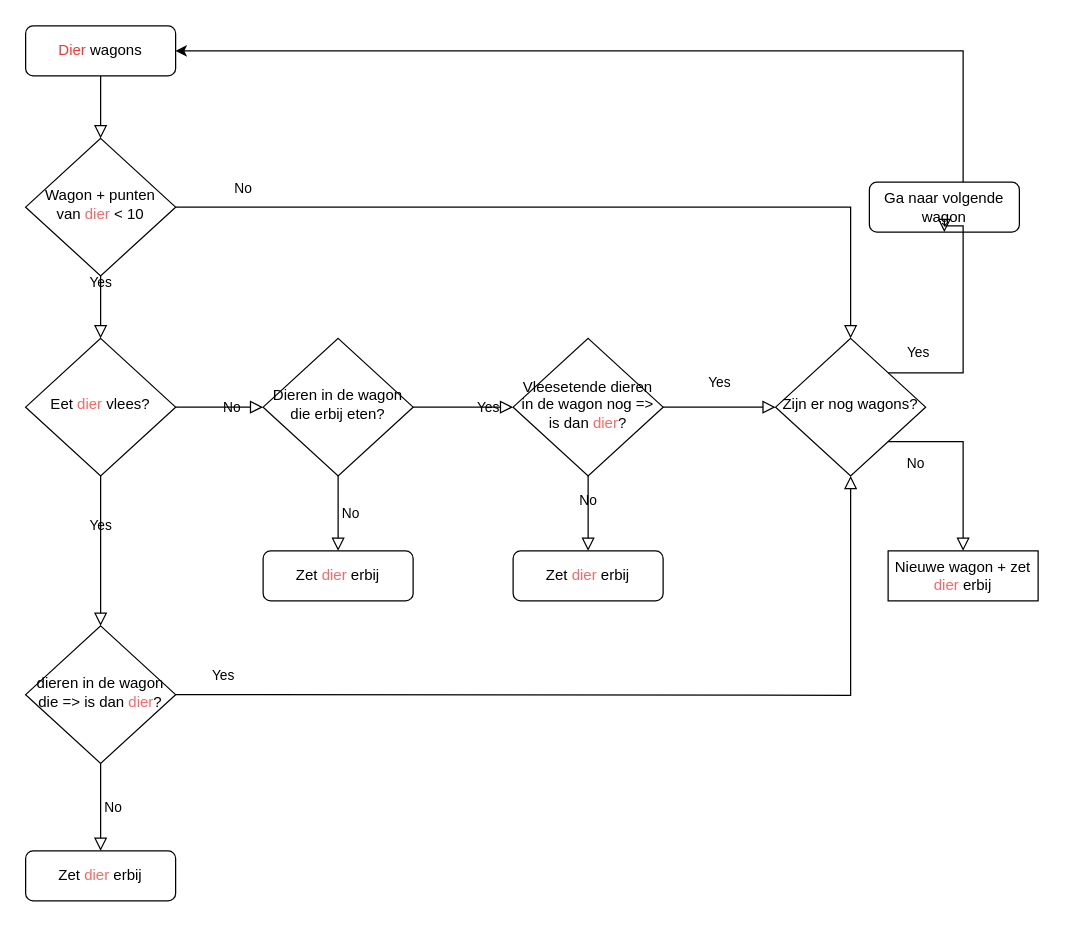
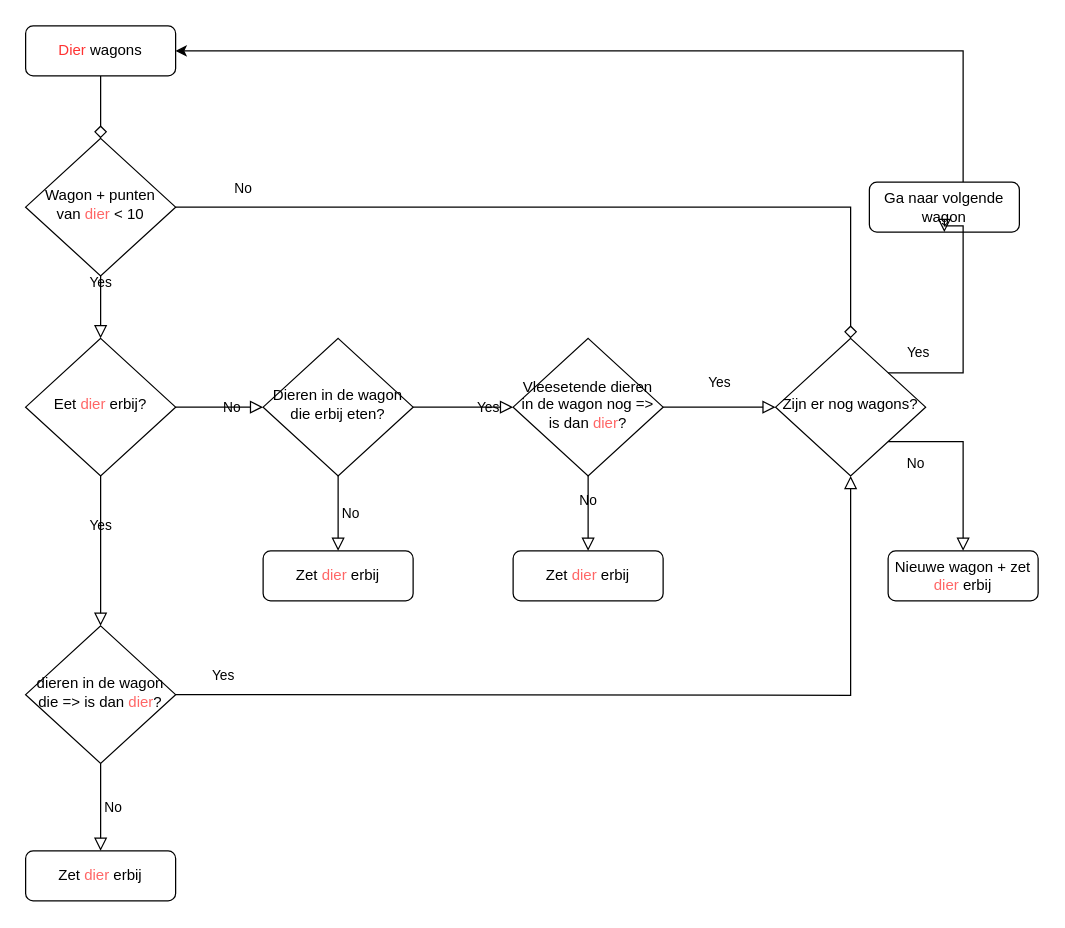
(101, 124) -> (101, 124)
(851, 324) -> (851, 324)
(101, 404) -> (101, 404)
(963, 576) -> (963, 576)
